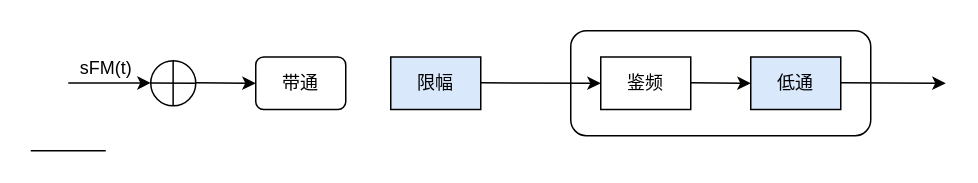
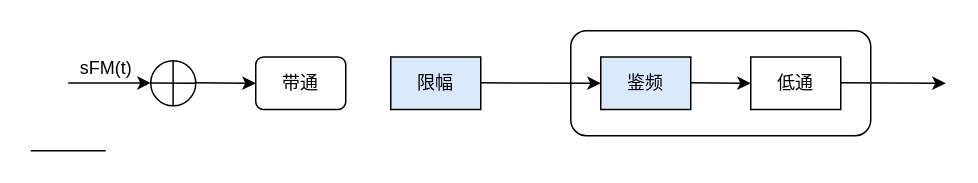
(646, 83) -> (646, 83)
(796, 83) -> (796, 83)
